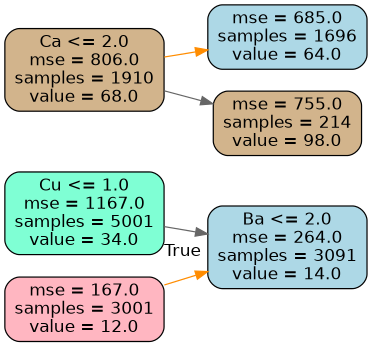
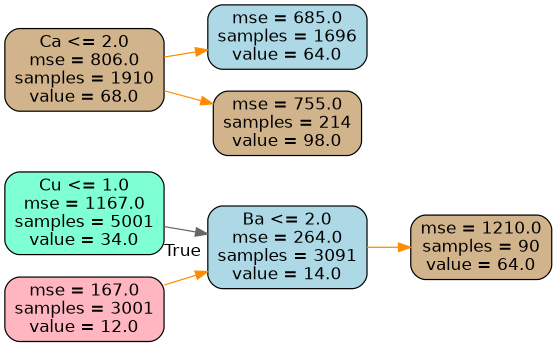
(183, 96) -> (183, 96)
none -> (481, 247)
